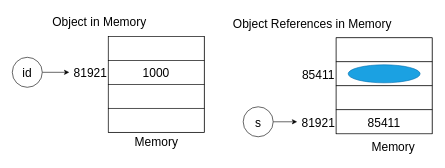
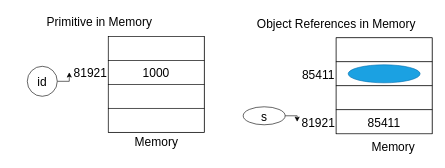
(100, 21) -> (100, 21)
(312, 23) -> (336, 23)
(27, 72) -> (42, 81)
(258, 122) -> (264, 116)
